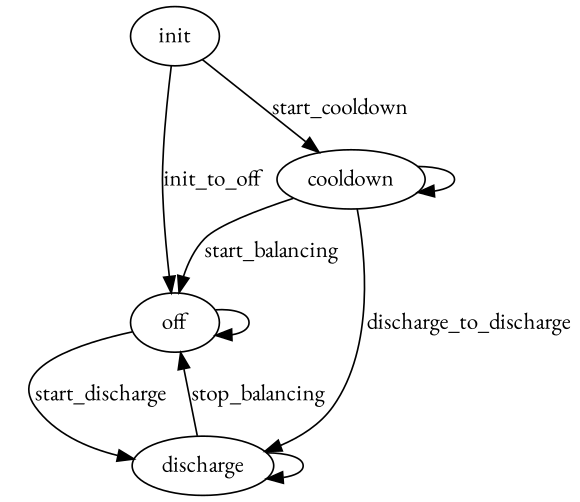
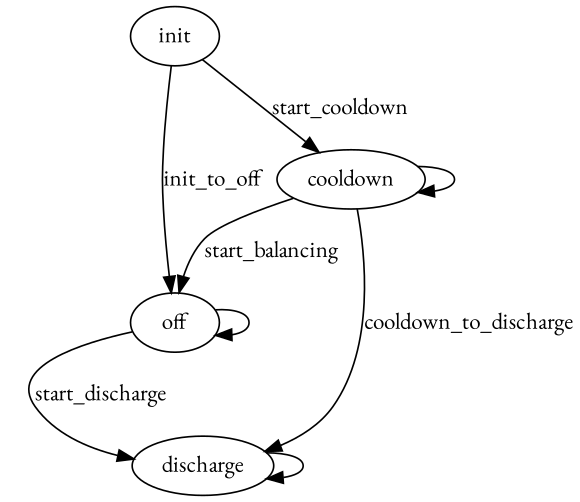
(469, 323) -> (469, 323)
(191, 402) -> none
